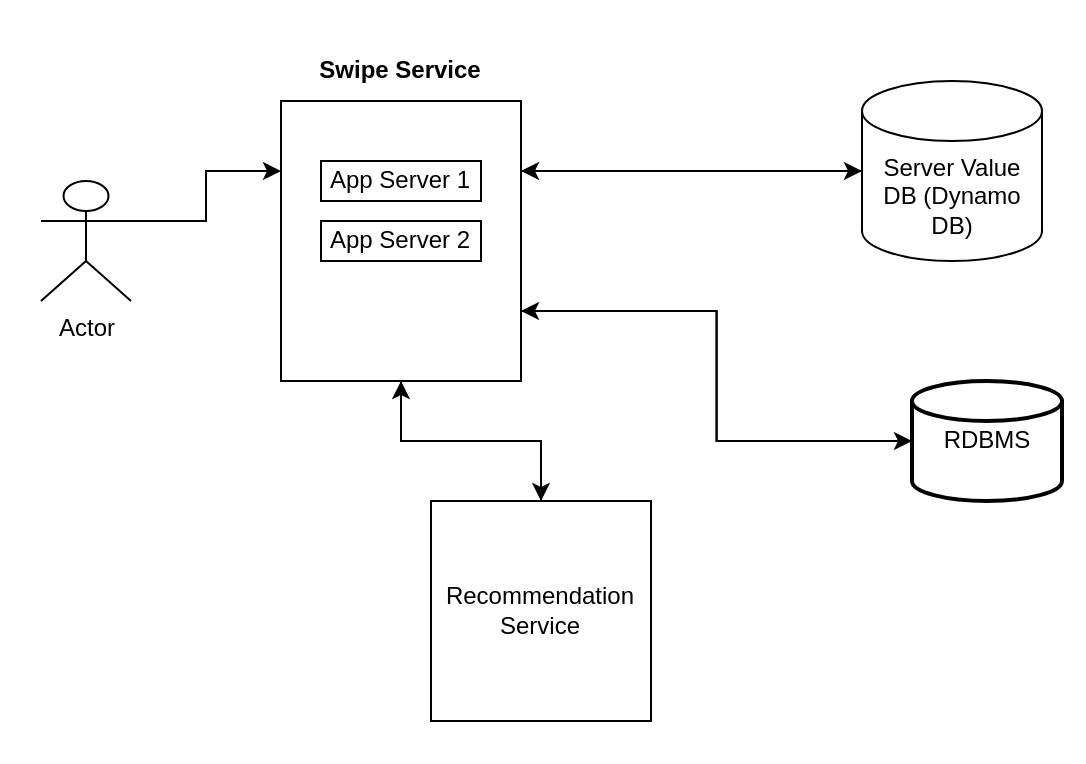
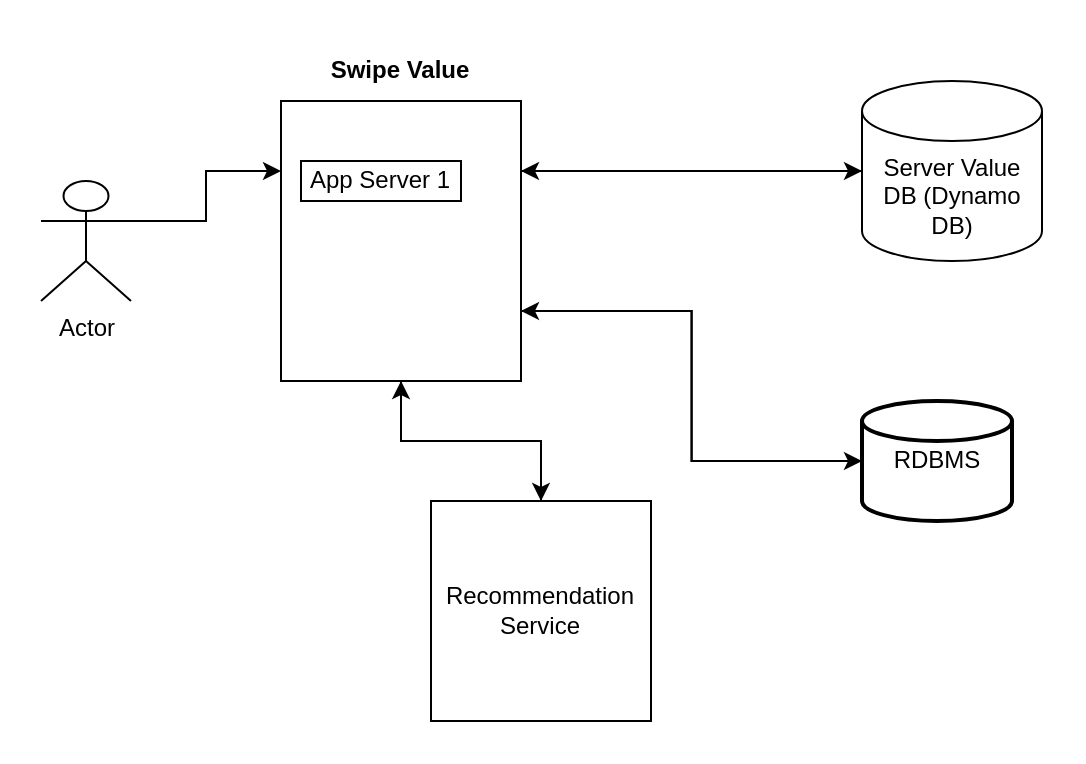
(401, 71) -> (401, 71)
(401, 181) -> (381, 181)
(401, 241) -> none
(987, 441) -> (937, 461)
